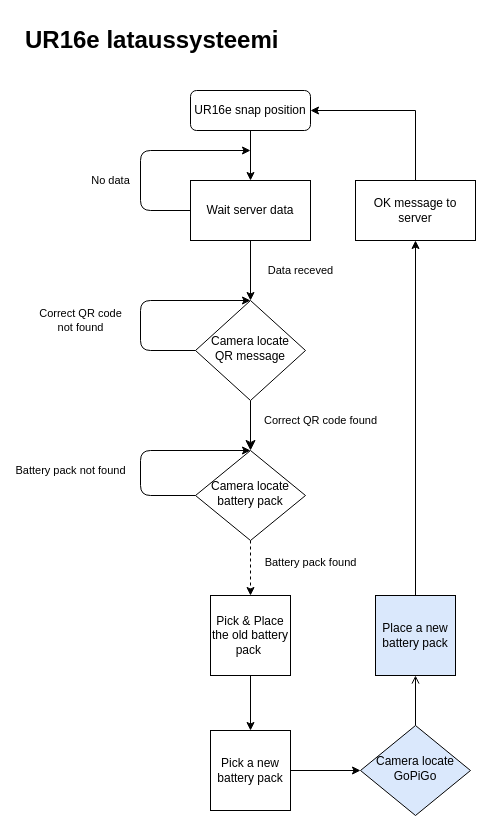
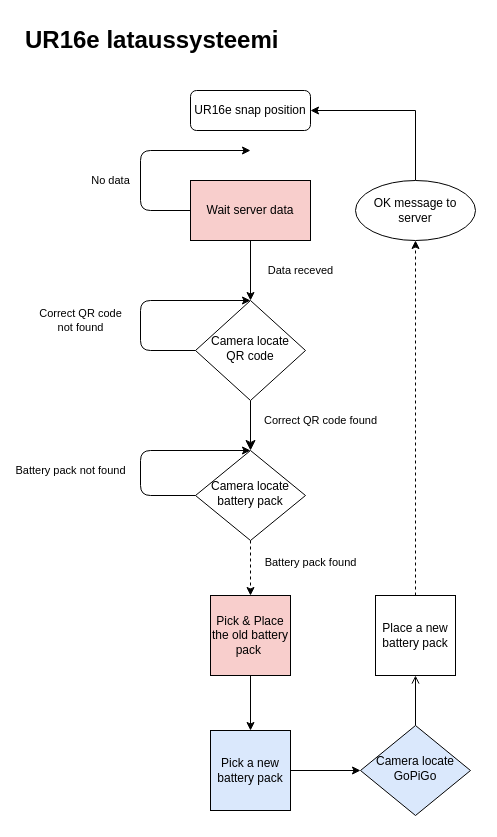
(251, 152) -> none
(251, 211) -> (251, 211)
(416, 211) -> (416, 211)
(251, 349) -> (251, 349)
(416, 421) -> (416, 421)
(251, 636) -> (251, 636)
(416, 636) -> (416, 636)
(251, 771) -> (251, 771)
